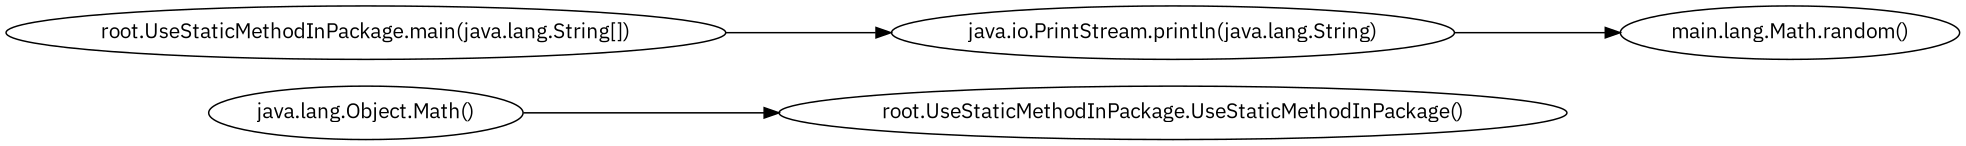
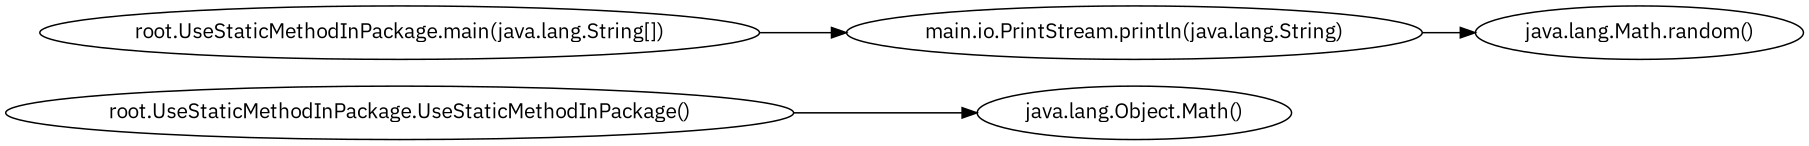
(1173, 33) -> (1134, 33)
(1790, 33) -> (1639, 33)
(644, 113) -> (878, 113)
